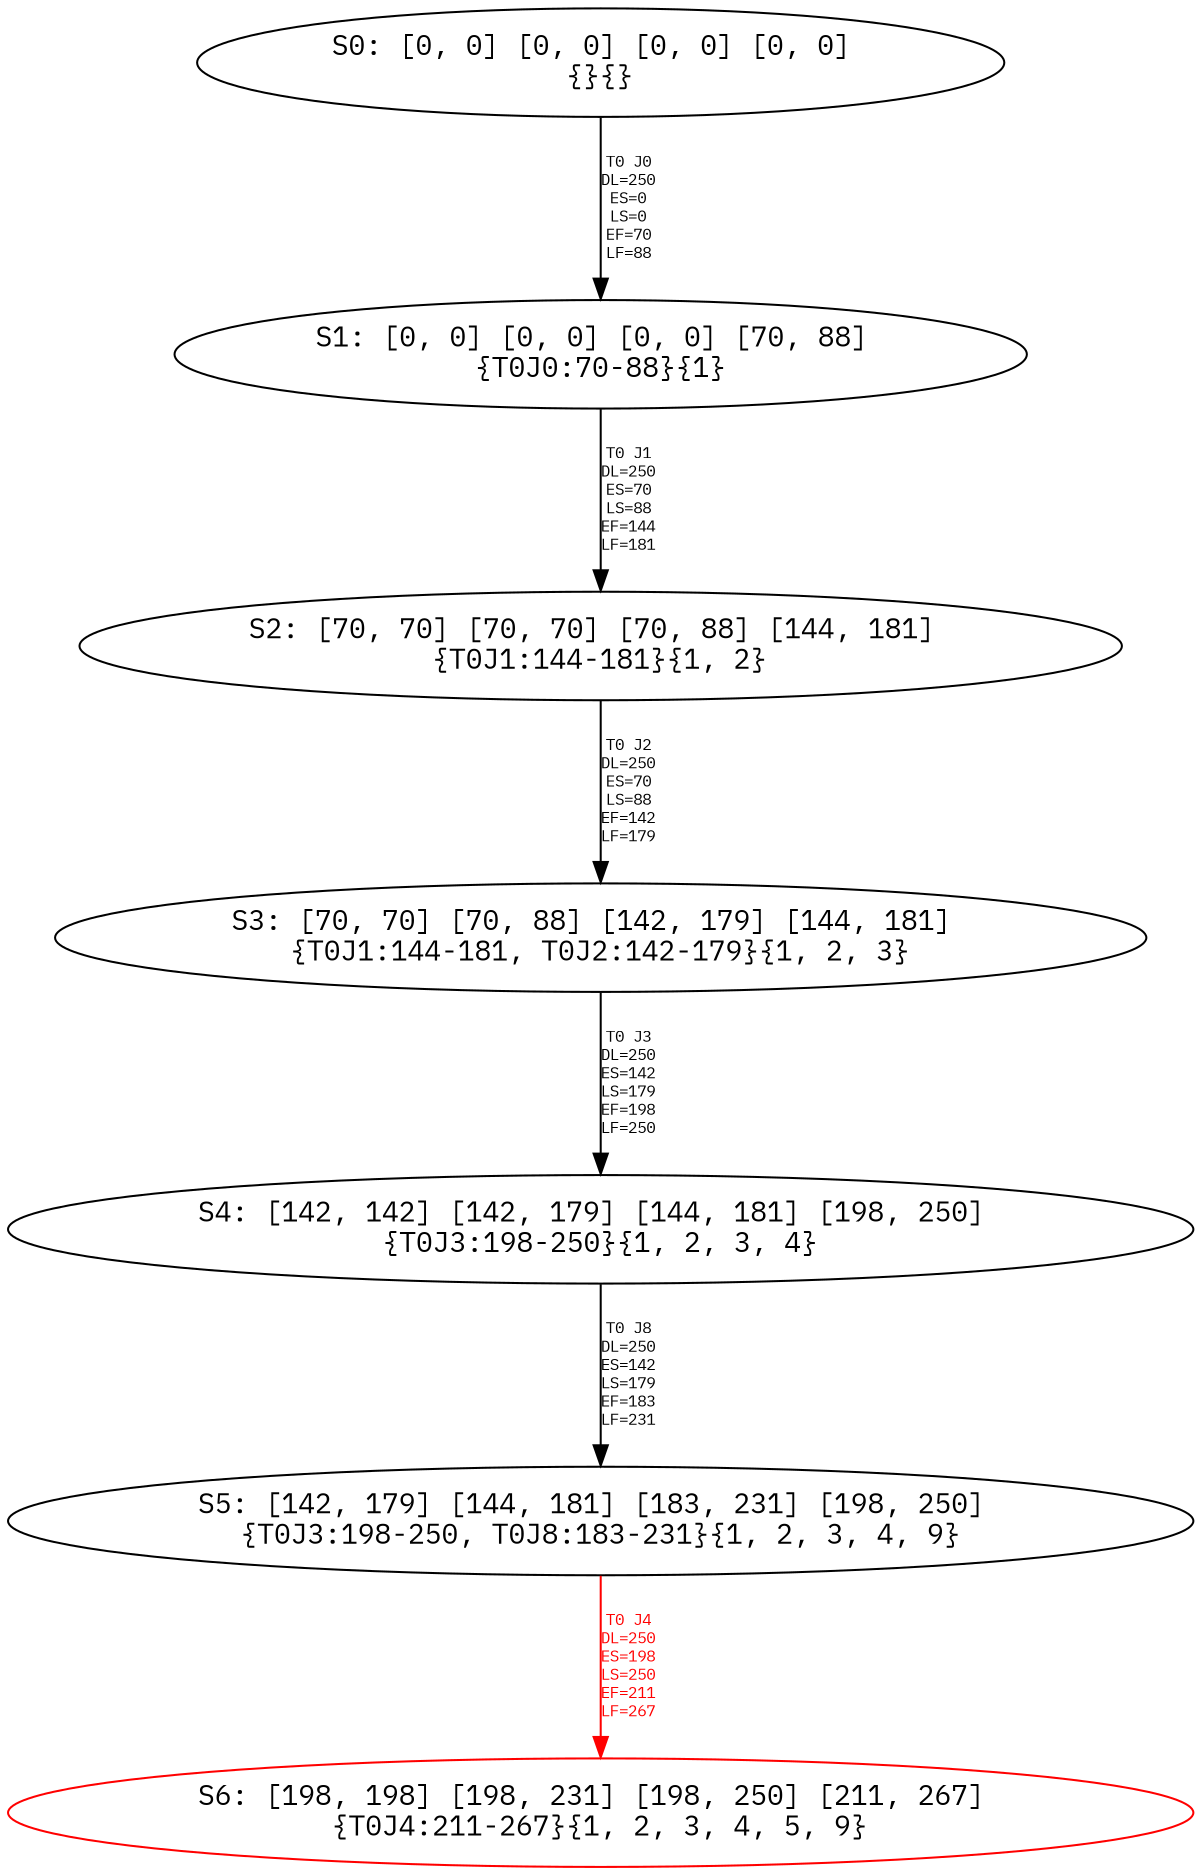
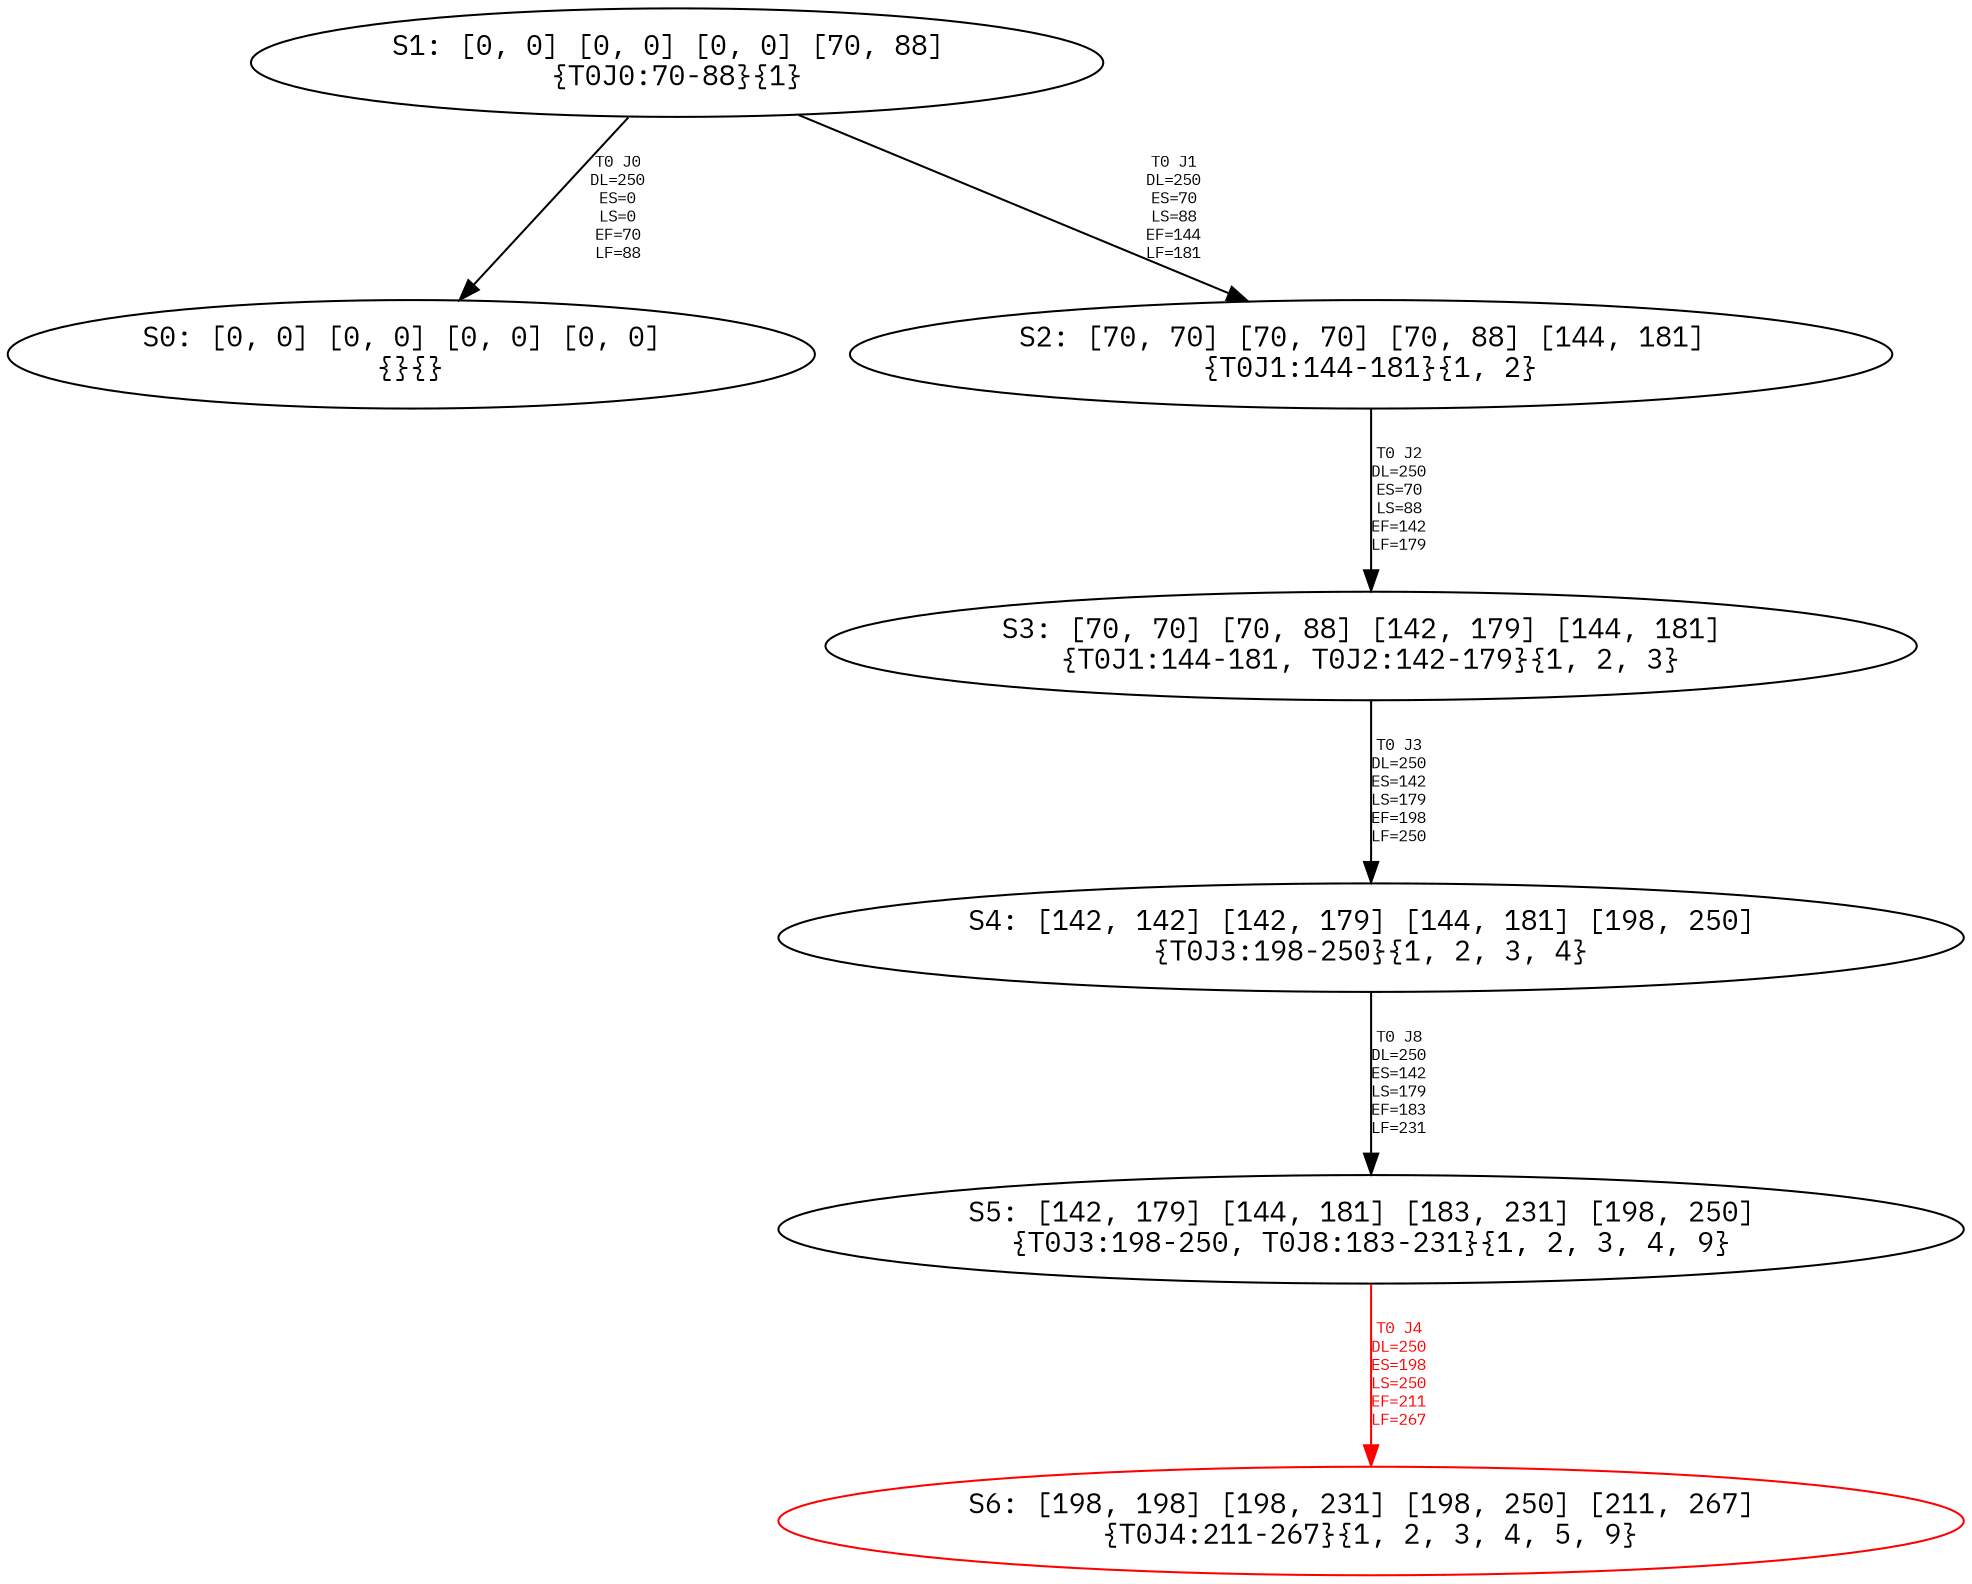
(601, 198) -> (551, 201)
